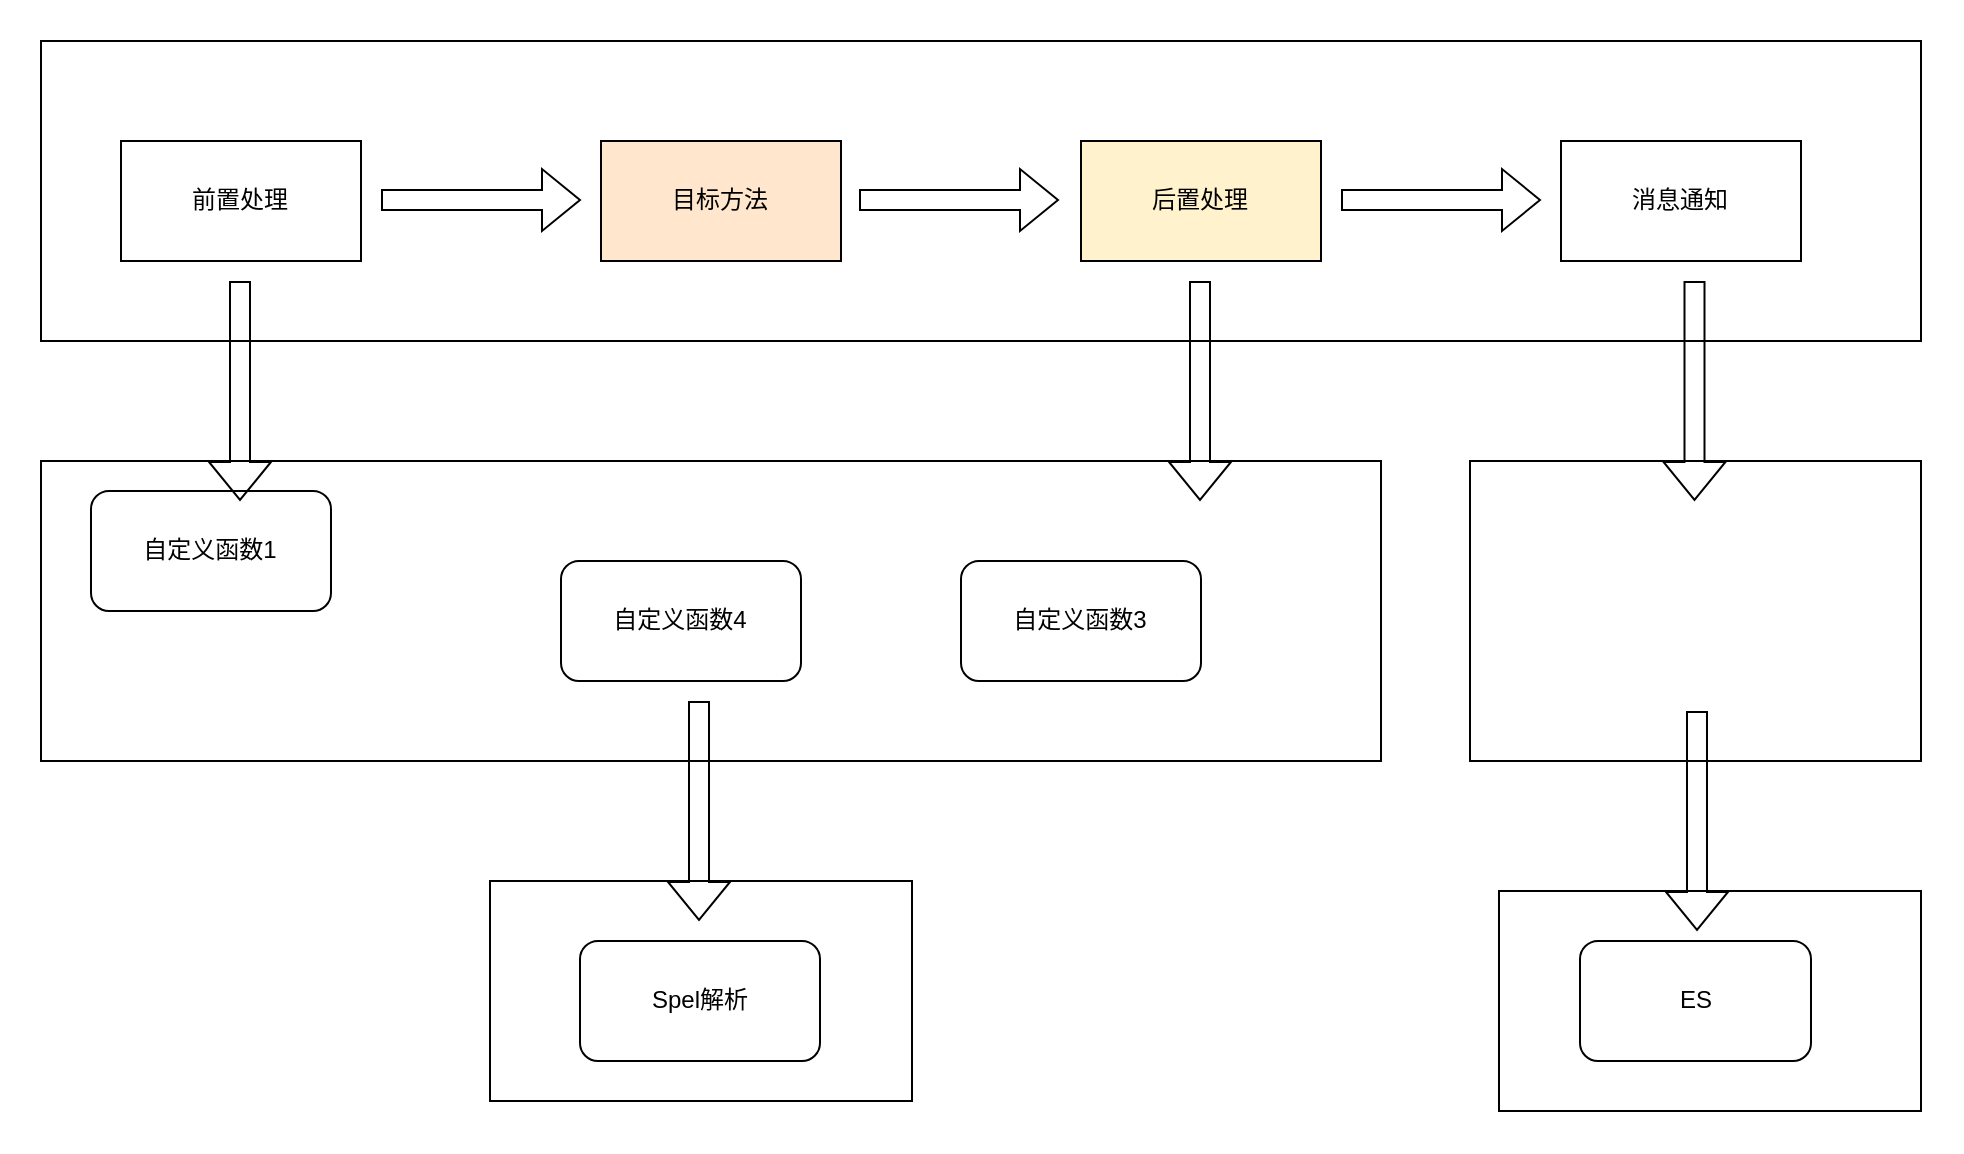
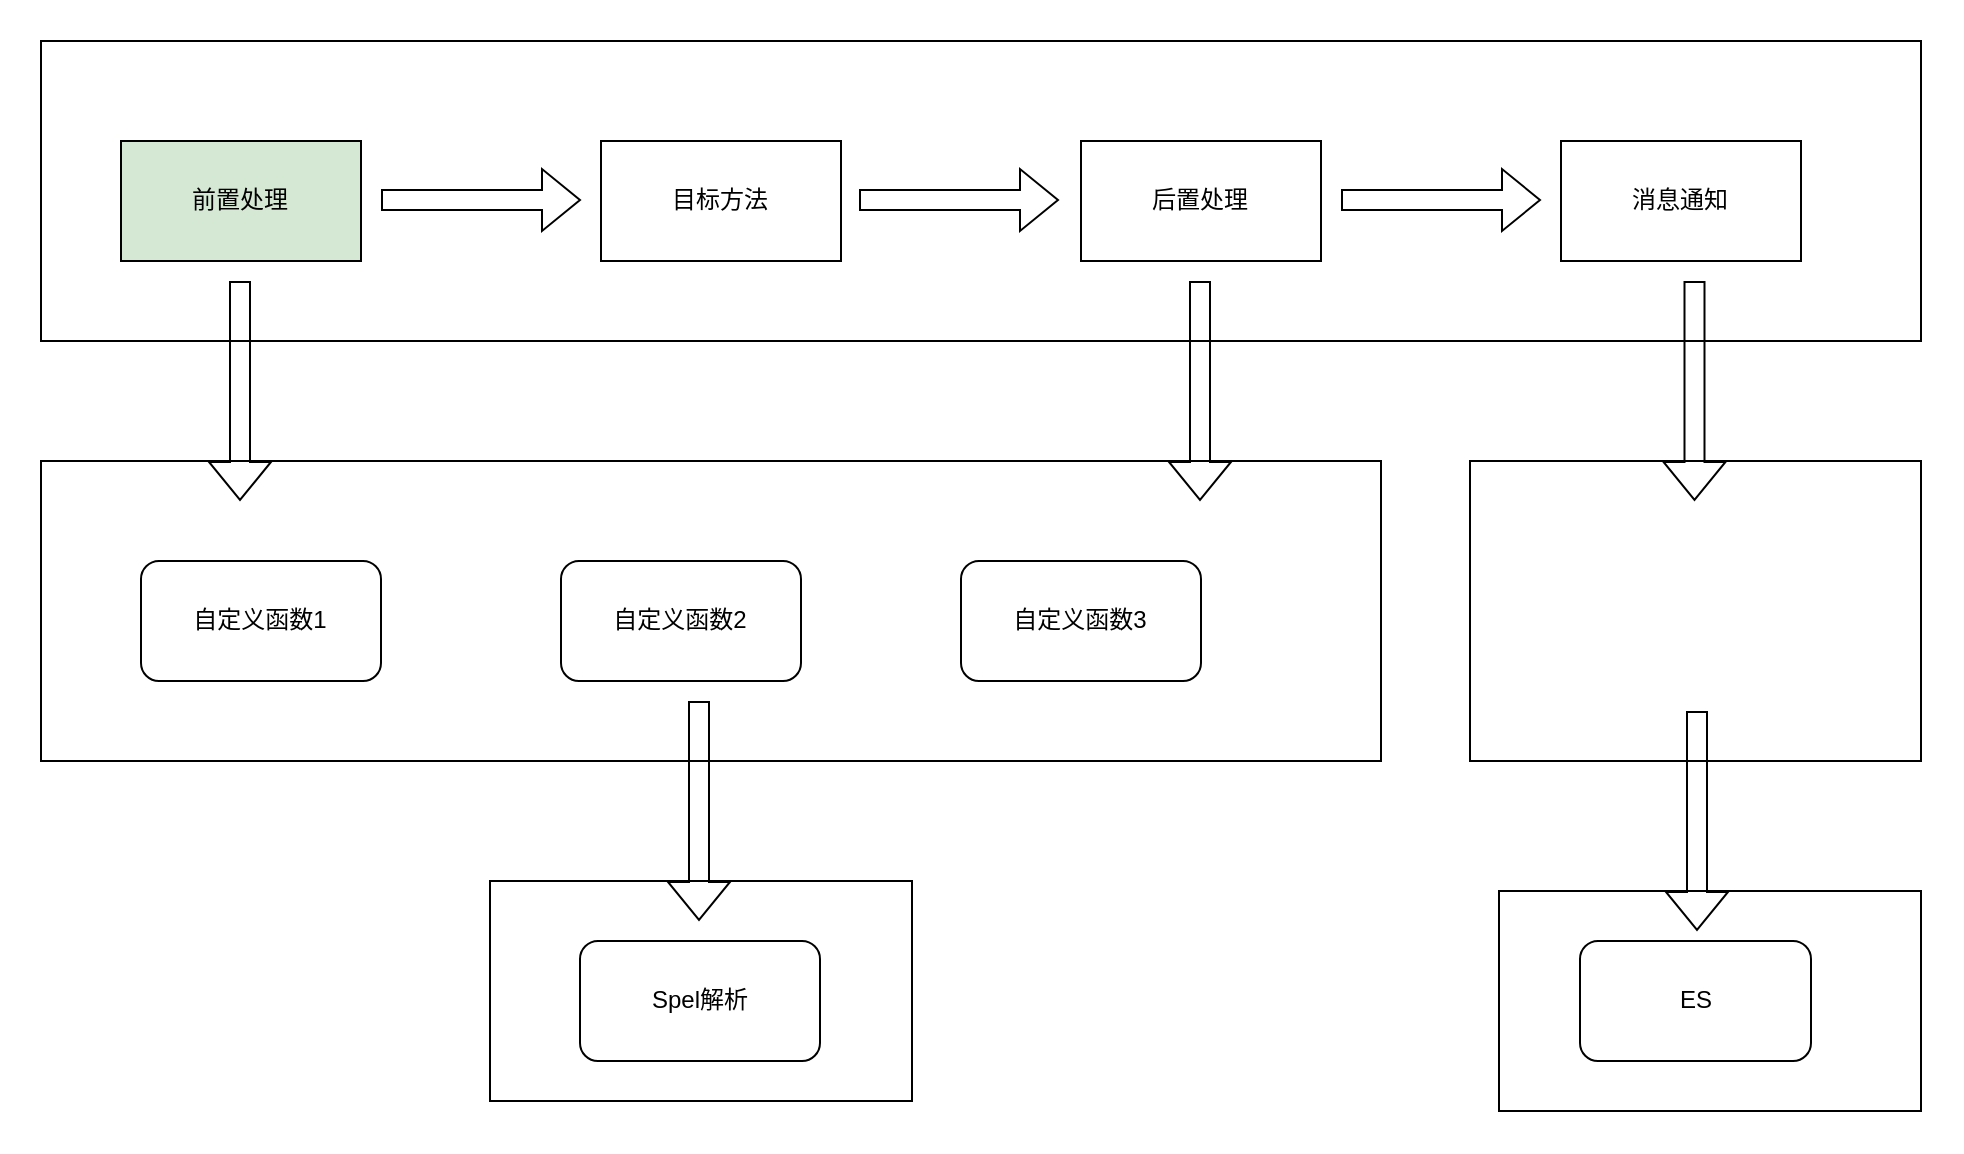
(241, 201) -> (241, 201)
(721, 201) -> (721, 201)
(1201, 201) -> (1201, 201)
(211, 551) -> (261, 621)
(681, 621) -> (681, 621)
